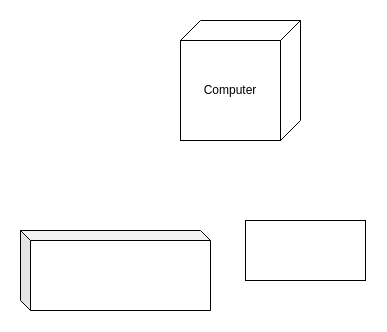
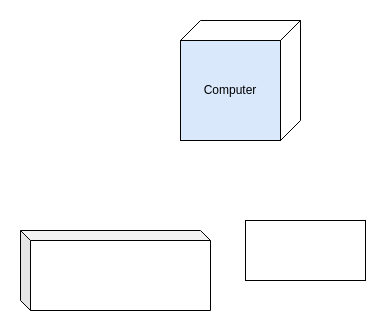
(231, 91) -> (231, 91)
